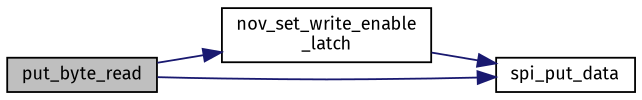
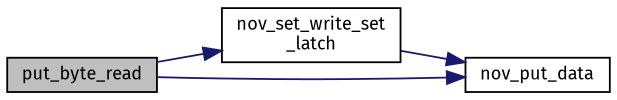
(327, 35) -> (311, 35)
(566, 75) -> (538, 75)
